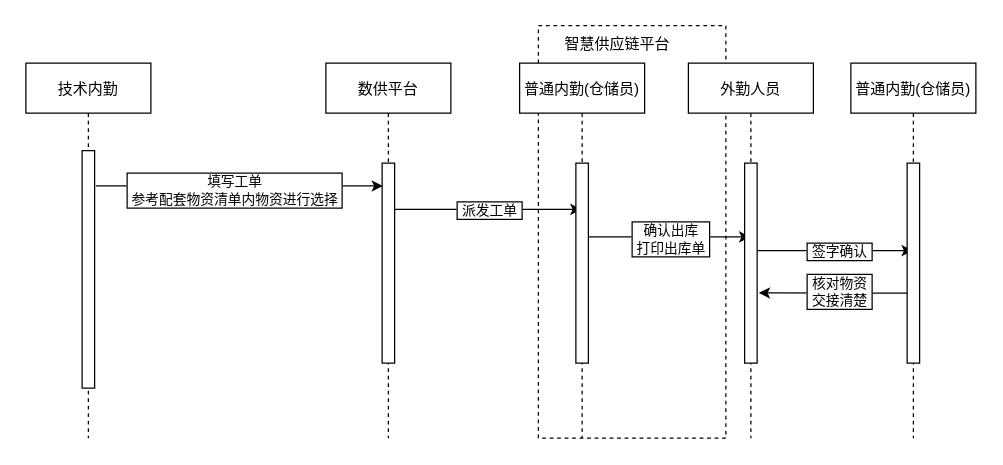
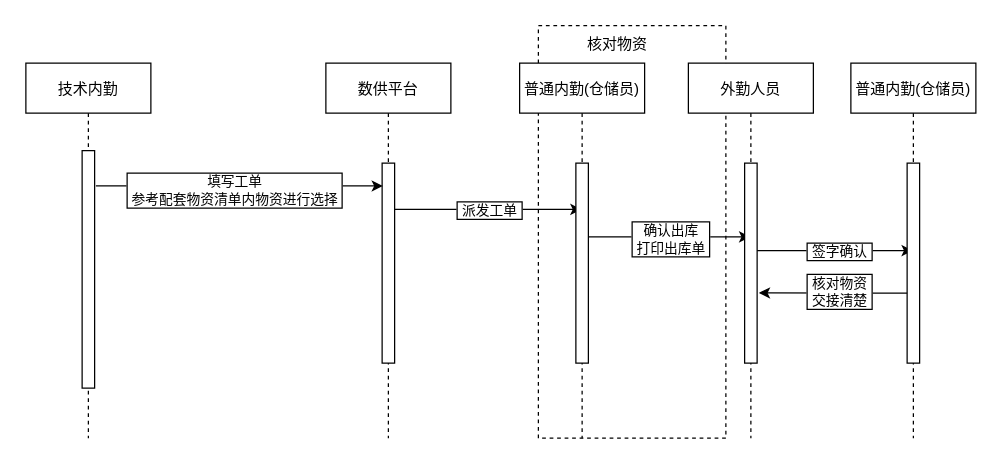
(618, 44) -> (618, 44)
